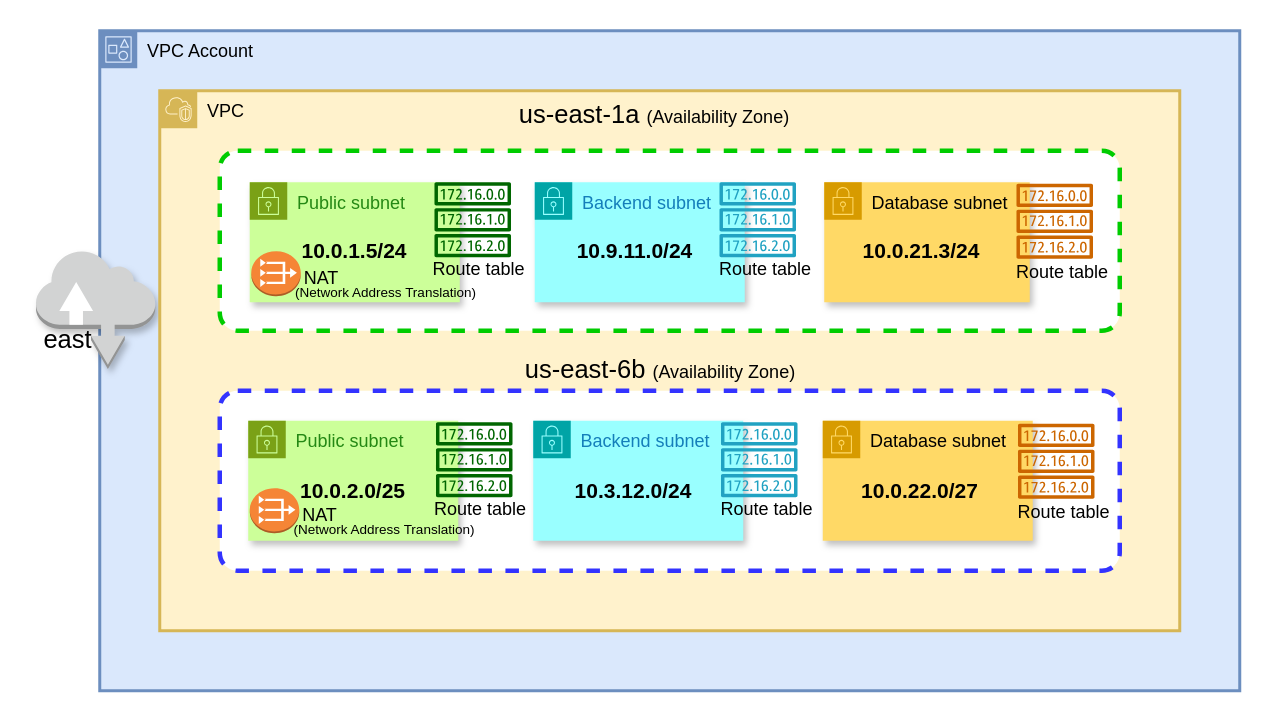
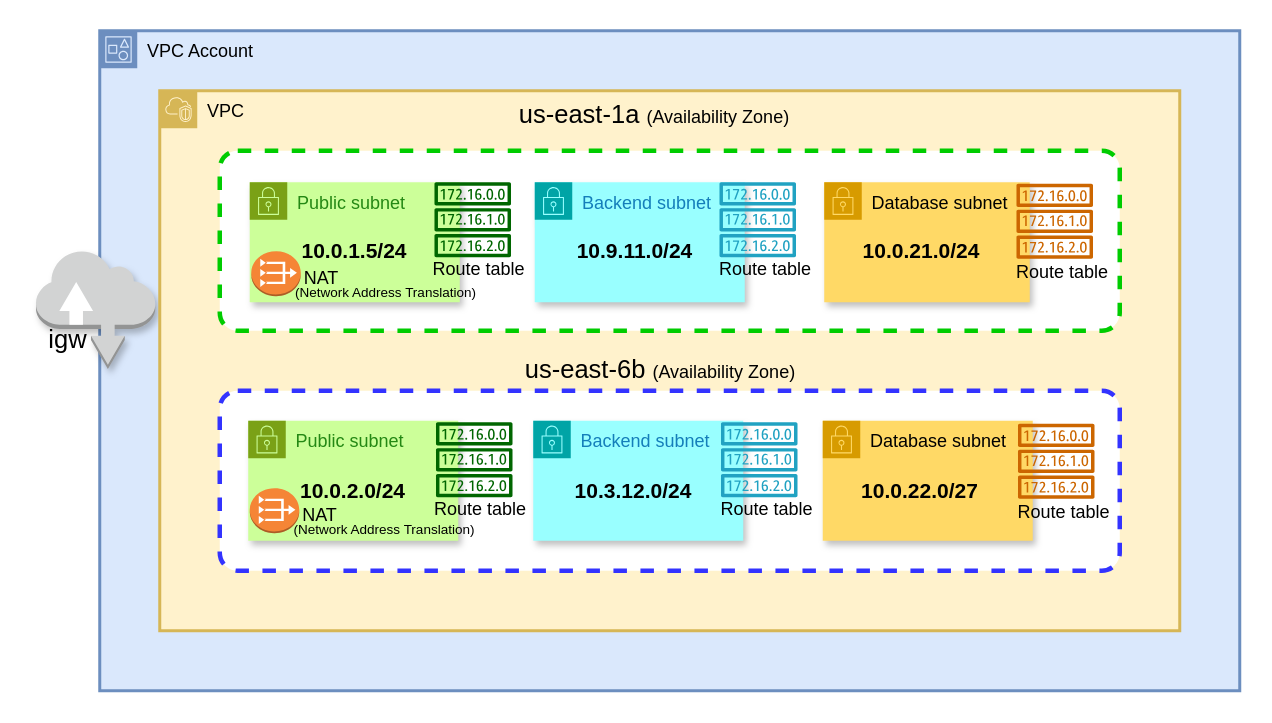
(922, 251) -> (922, 251)
(68, 341) -> (68, 341)
(353, 491) -> (353, 491)
